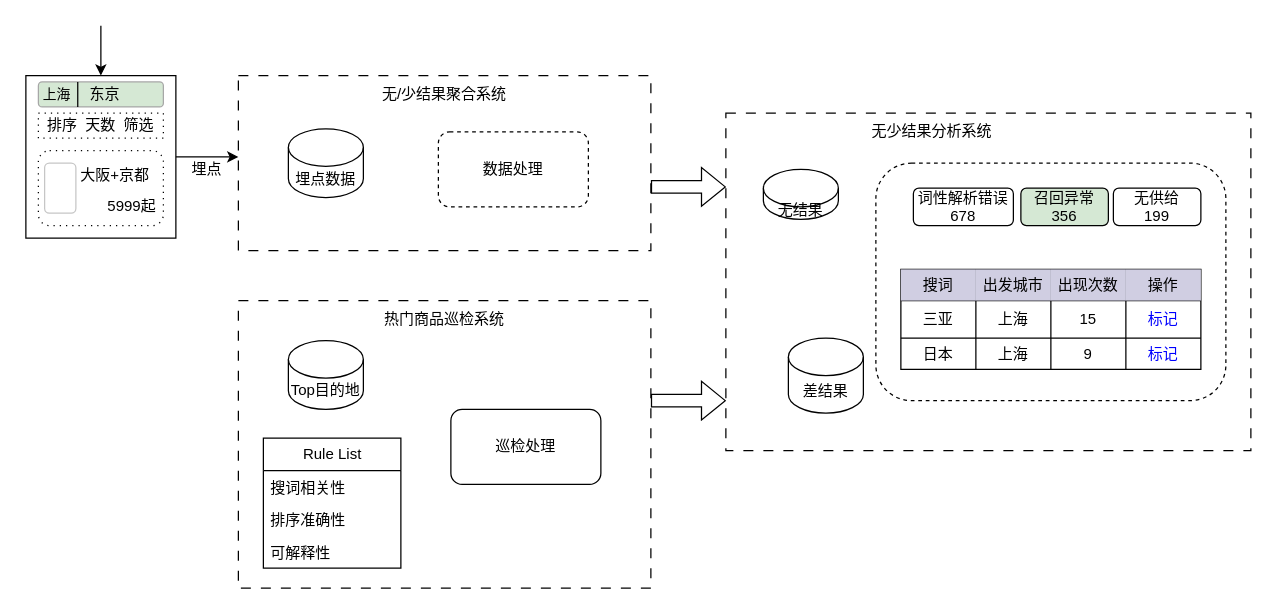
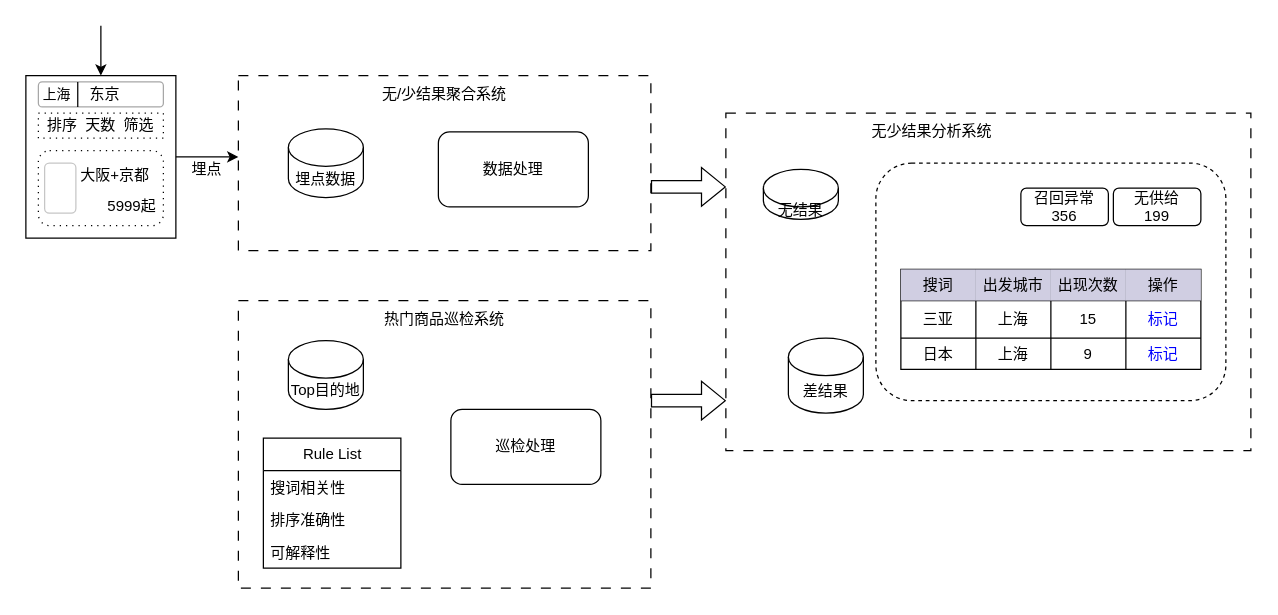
(101, 94) -> (101, 94)
(513, 169) -> (513, 169)
(963, 207) -> none
(1064, 207) -> (1064, 207)
